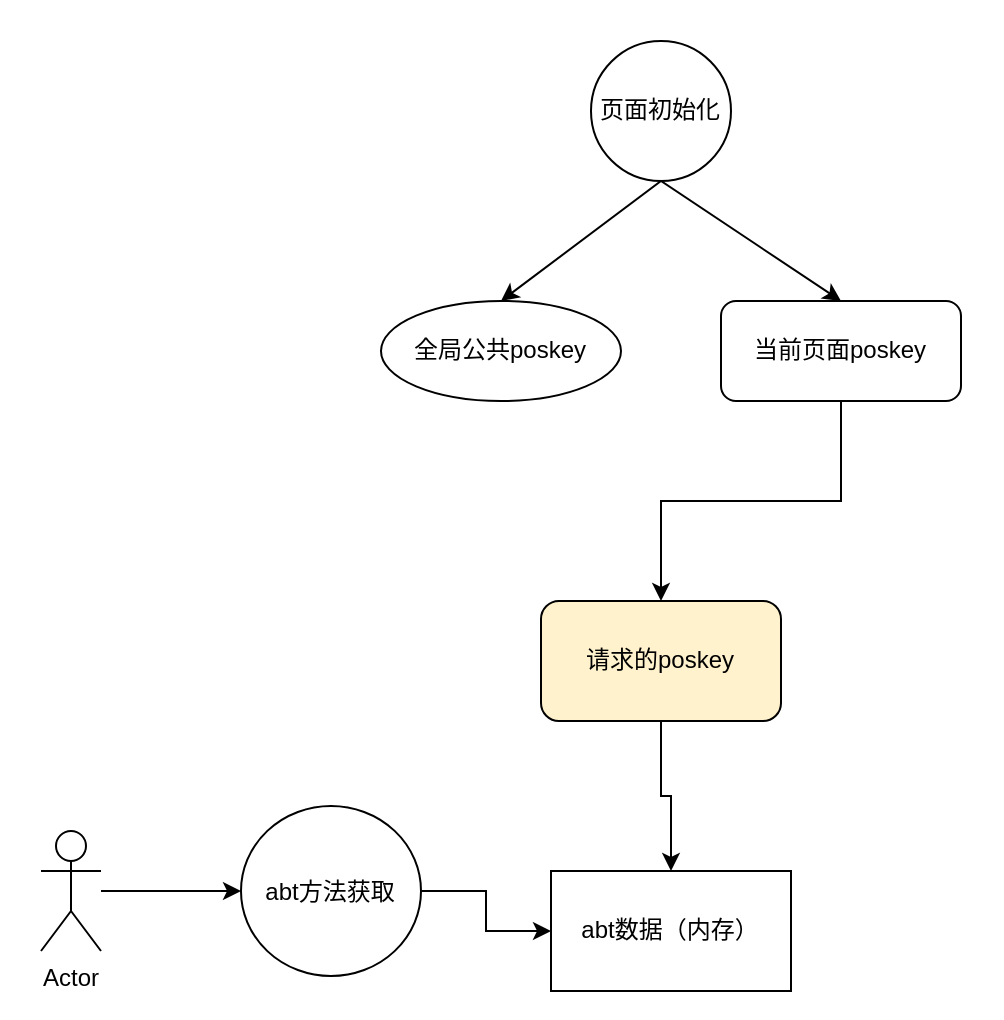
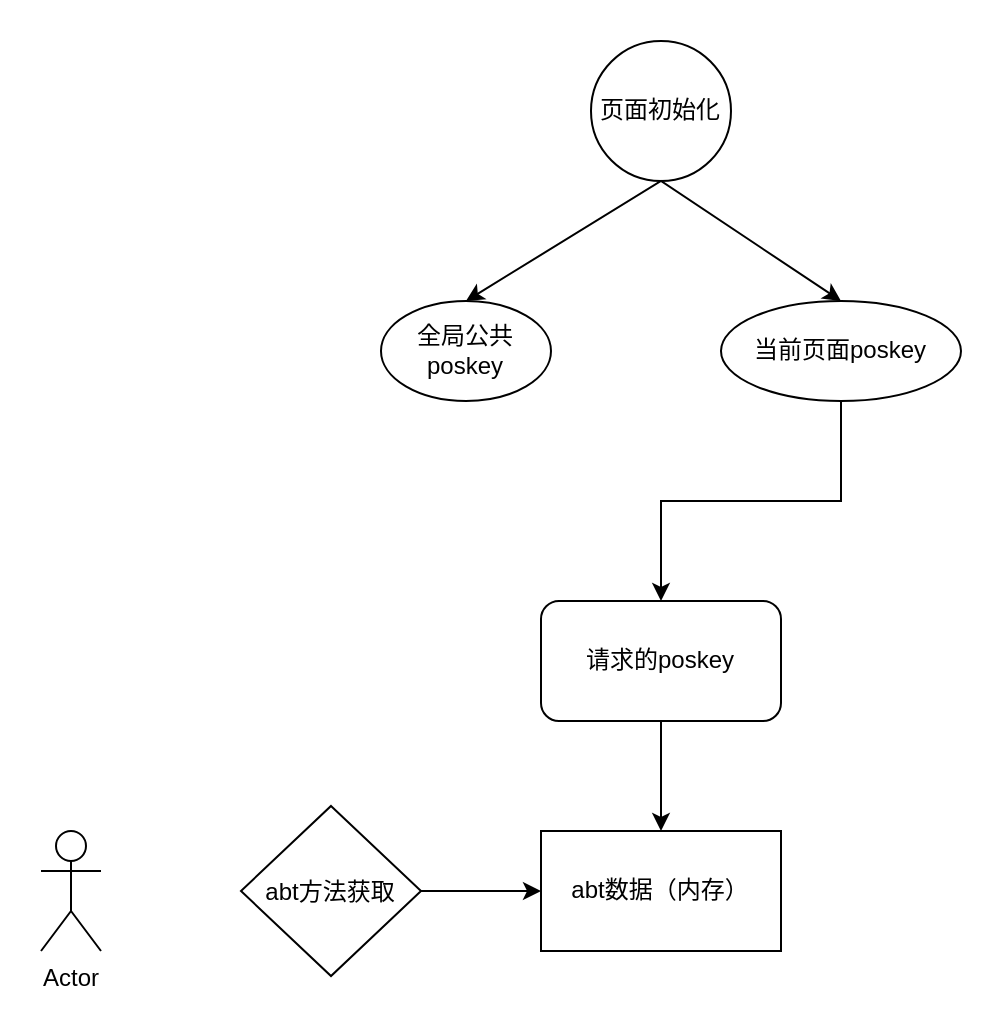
(501, 351) -> (466, 351)
(841, 351) -> (841, 351)
(661, 661) -> (661, 661)
(164, 891) -> none
(331, 891) -> (331, 891)
(671, 931) -> (661, 891)
